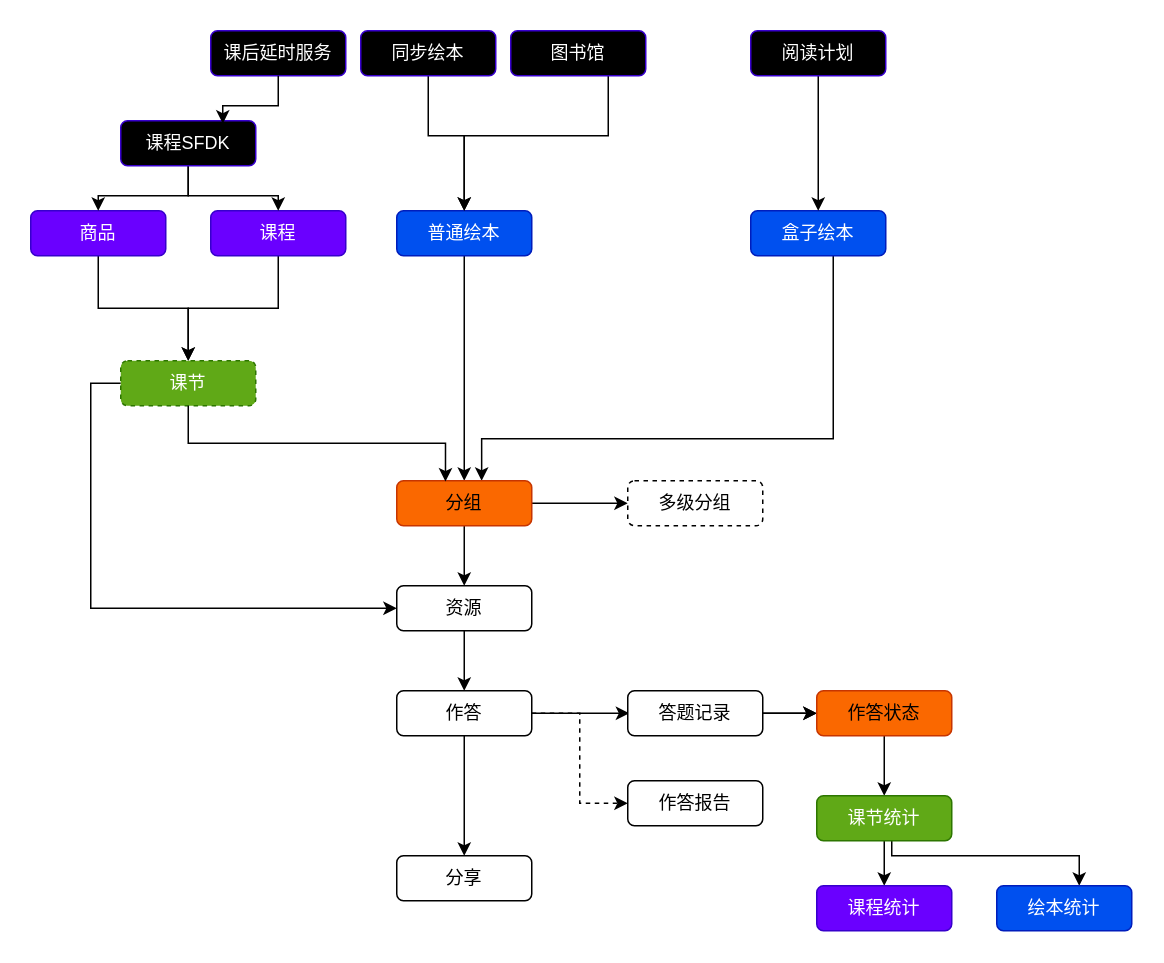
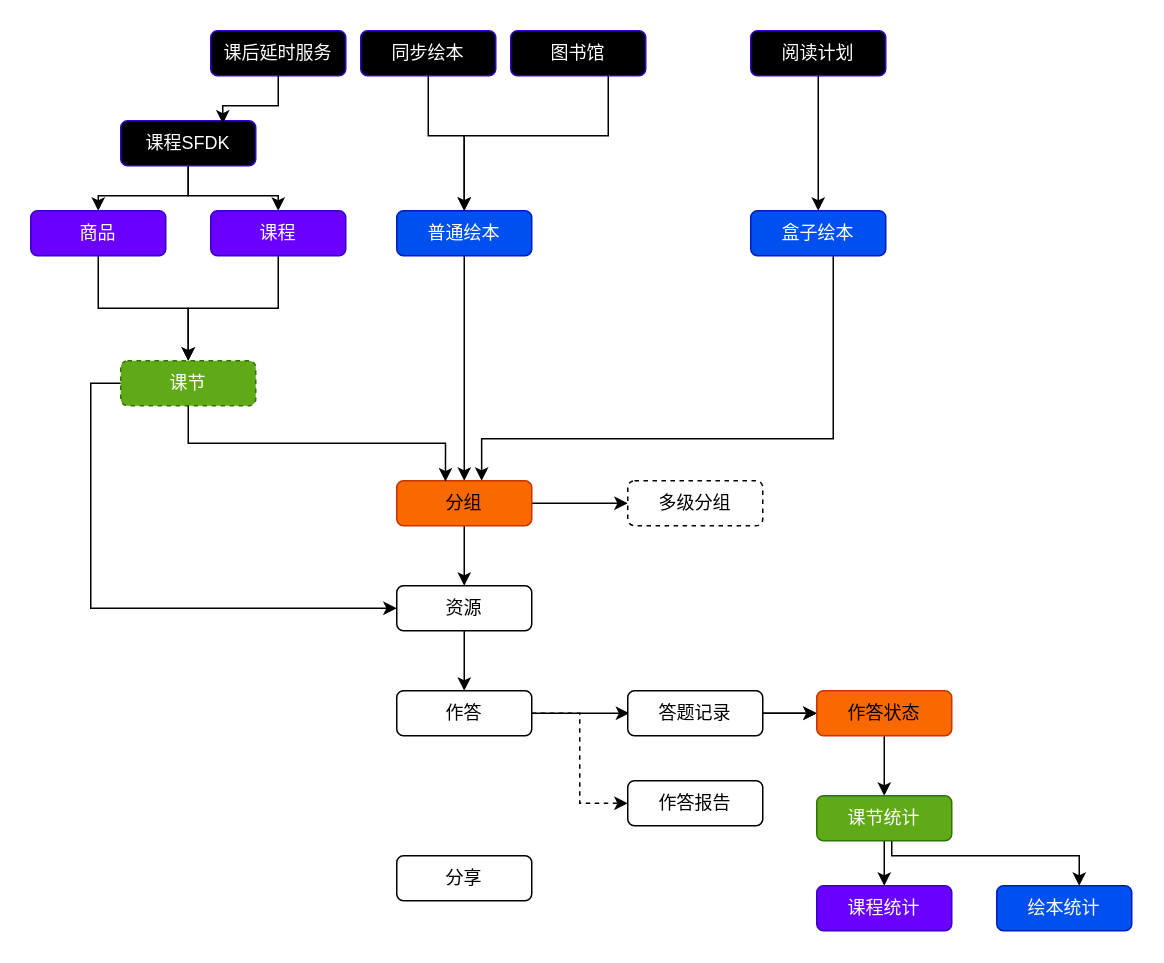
(464, 791) -> none
